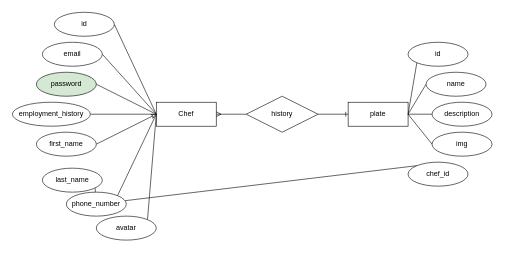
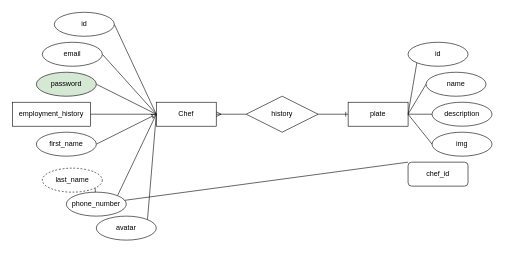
(51, 114) -> (51, 114)
(438, 174) -> (438, 174)
(72, 180) -> (72, 180)
